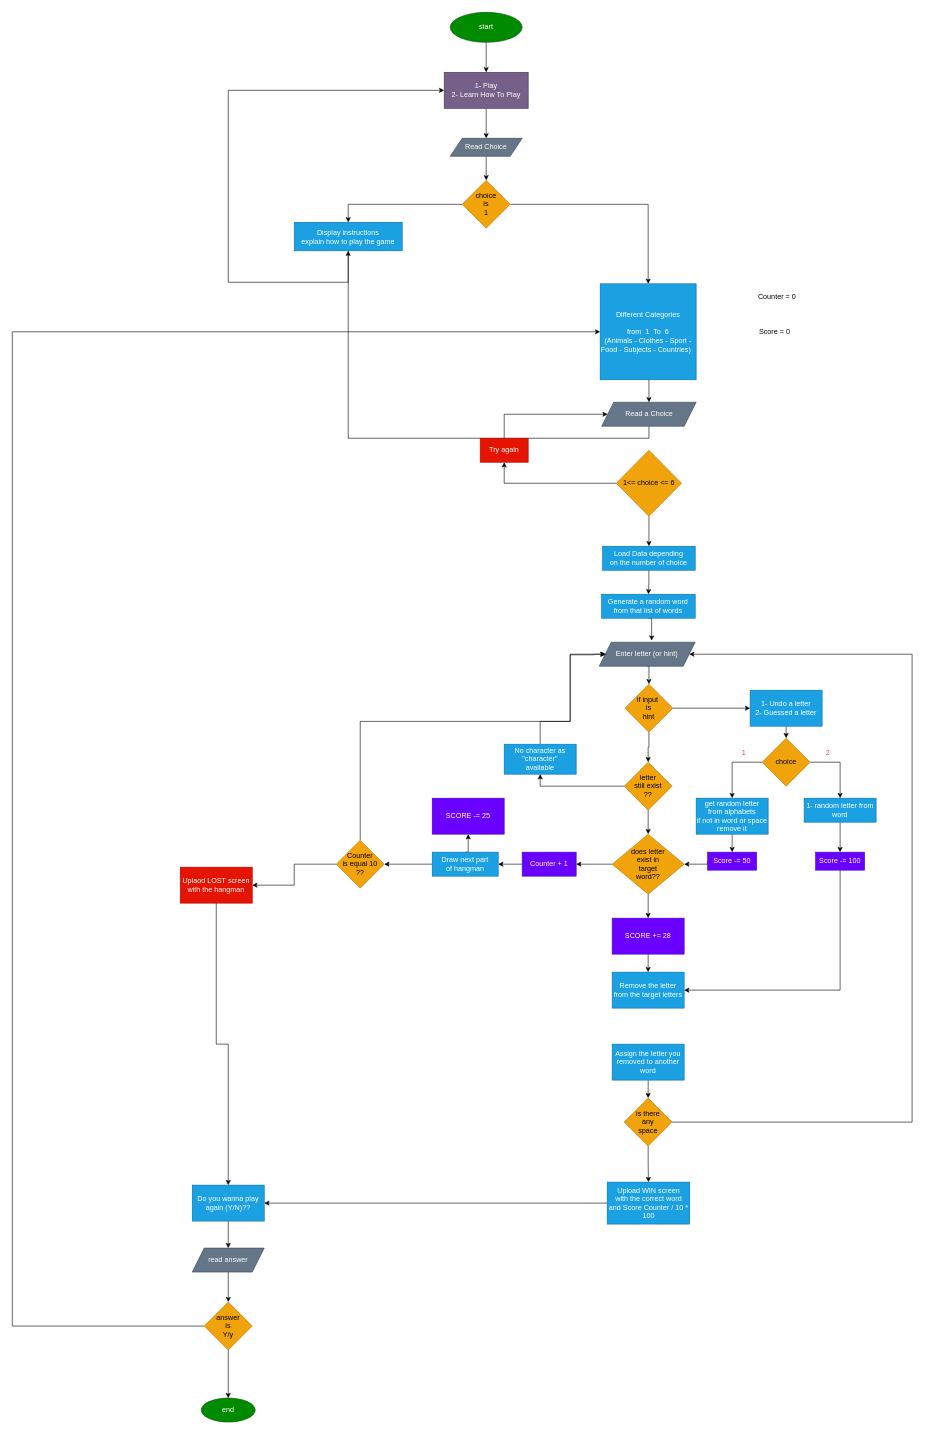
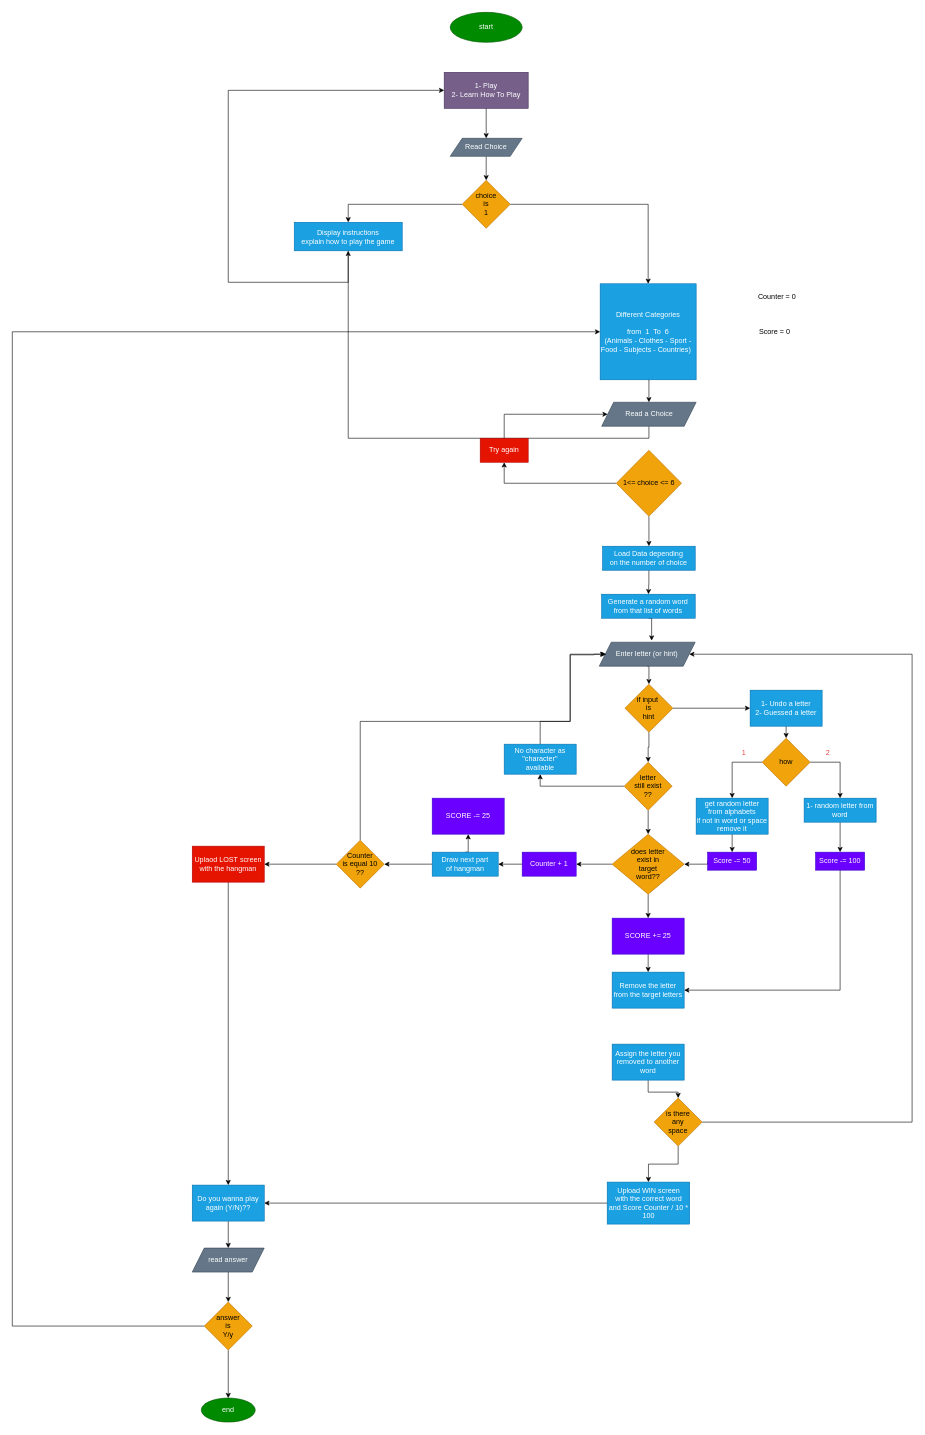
(486, 66) -> none
(786, 762) -> (786, 762)
(216, 885) -> (228, 864)
(648, 936) -> (648, 936)
(648, 1122) -> (678, 1122)
